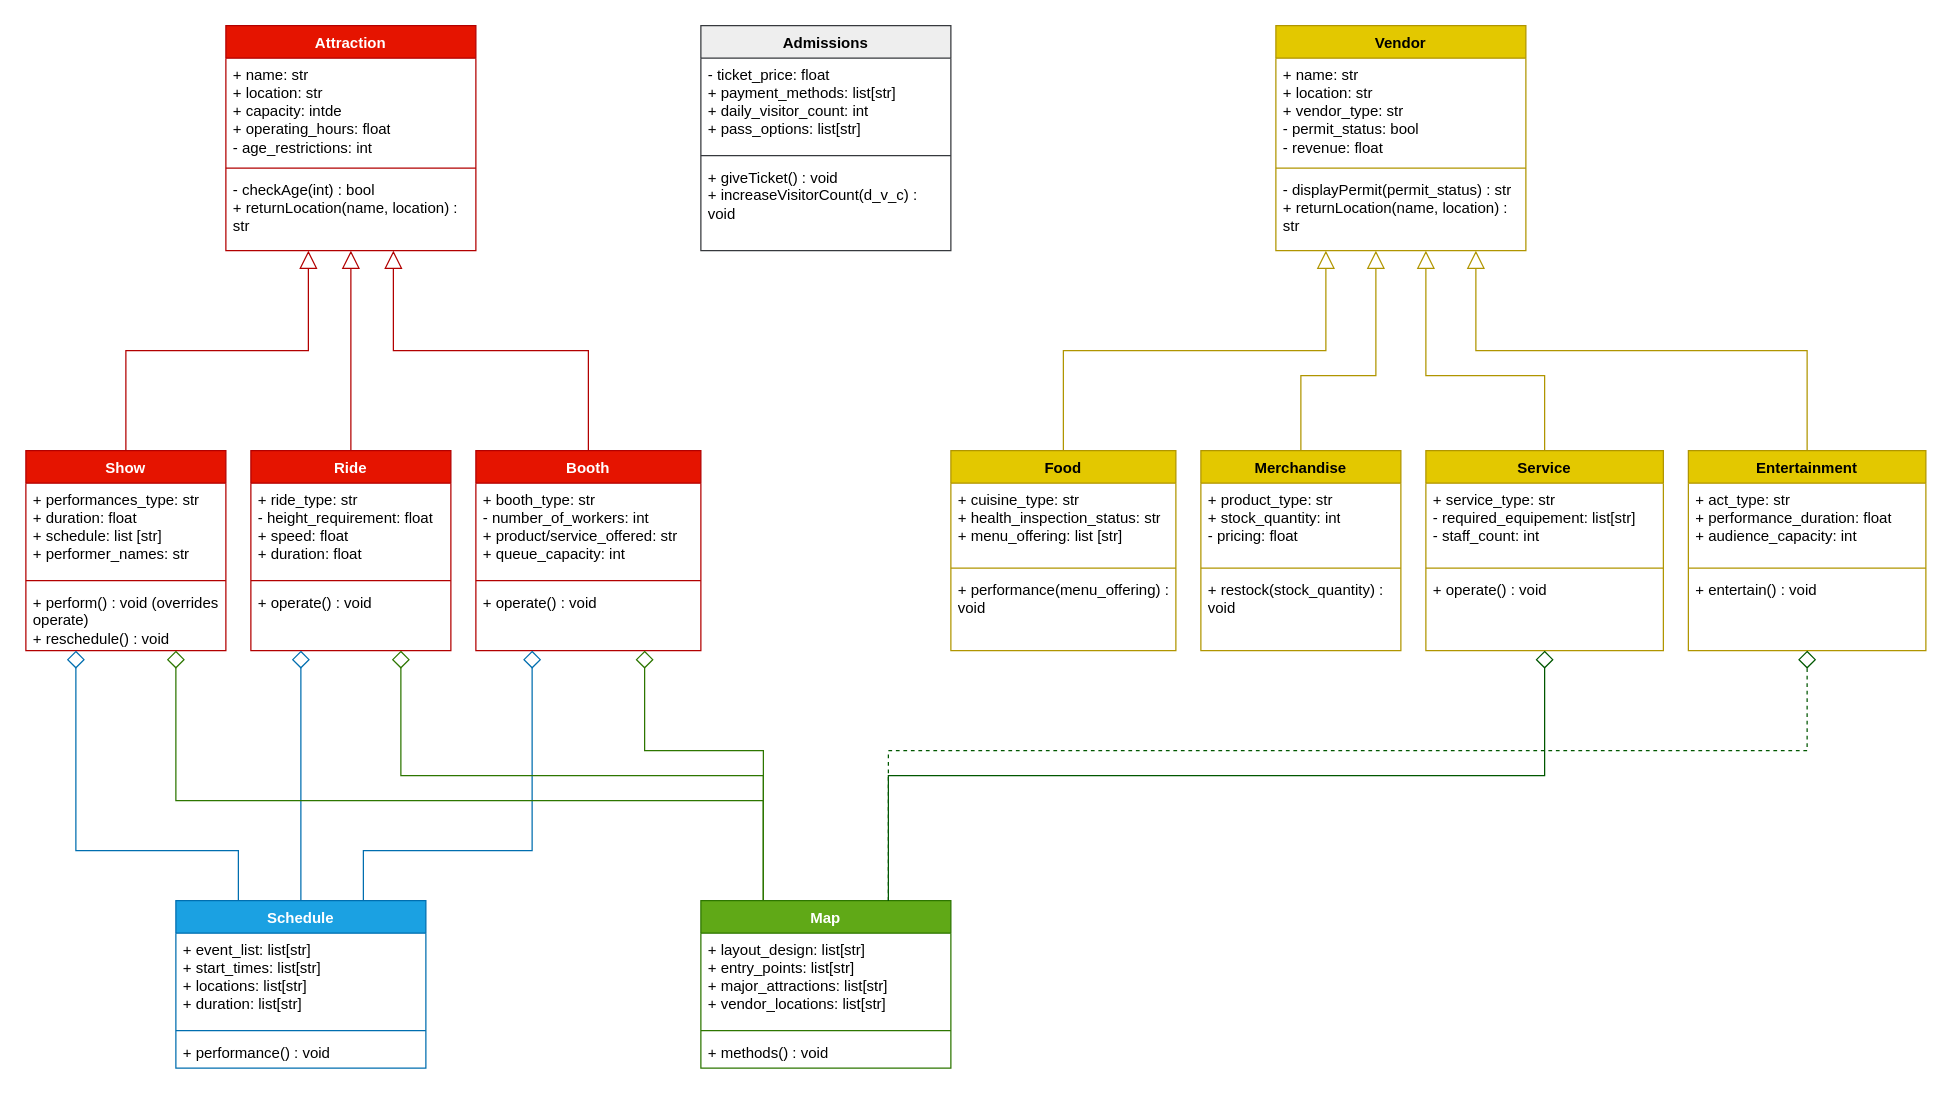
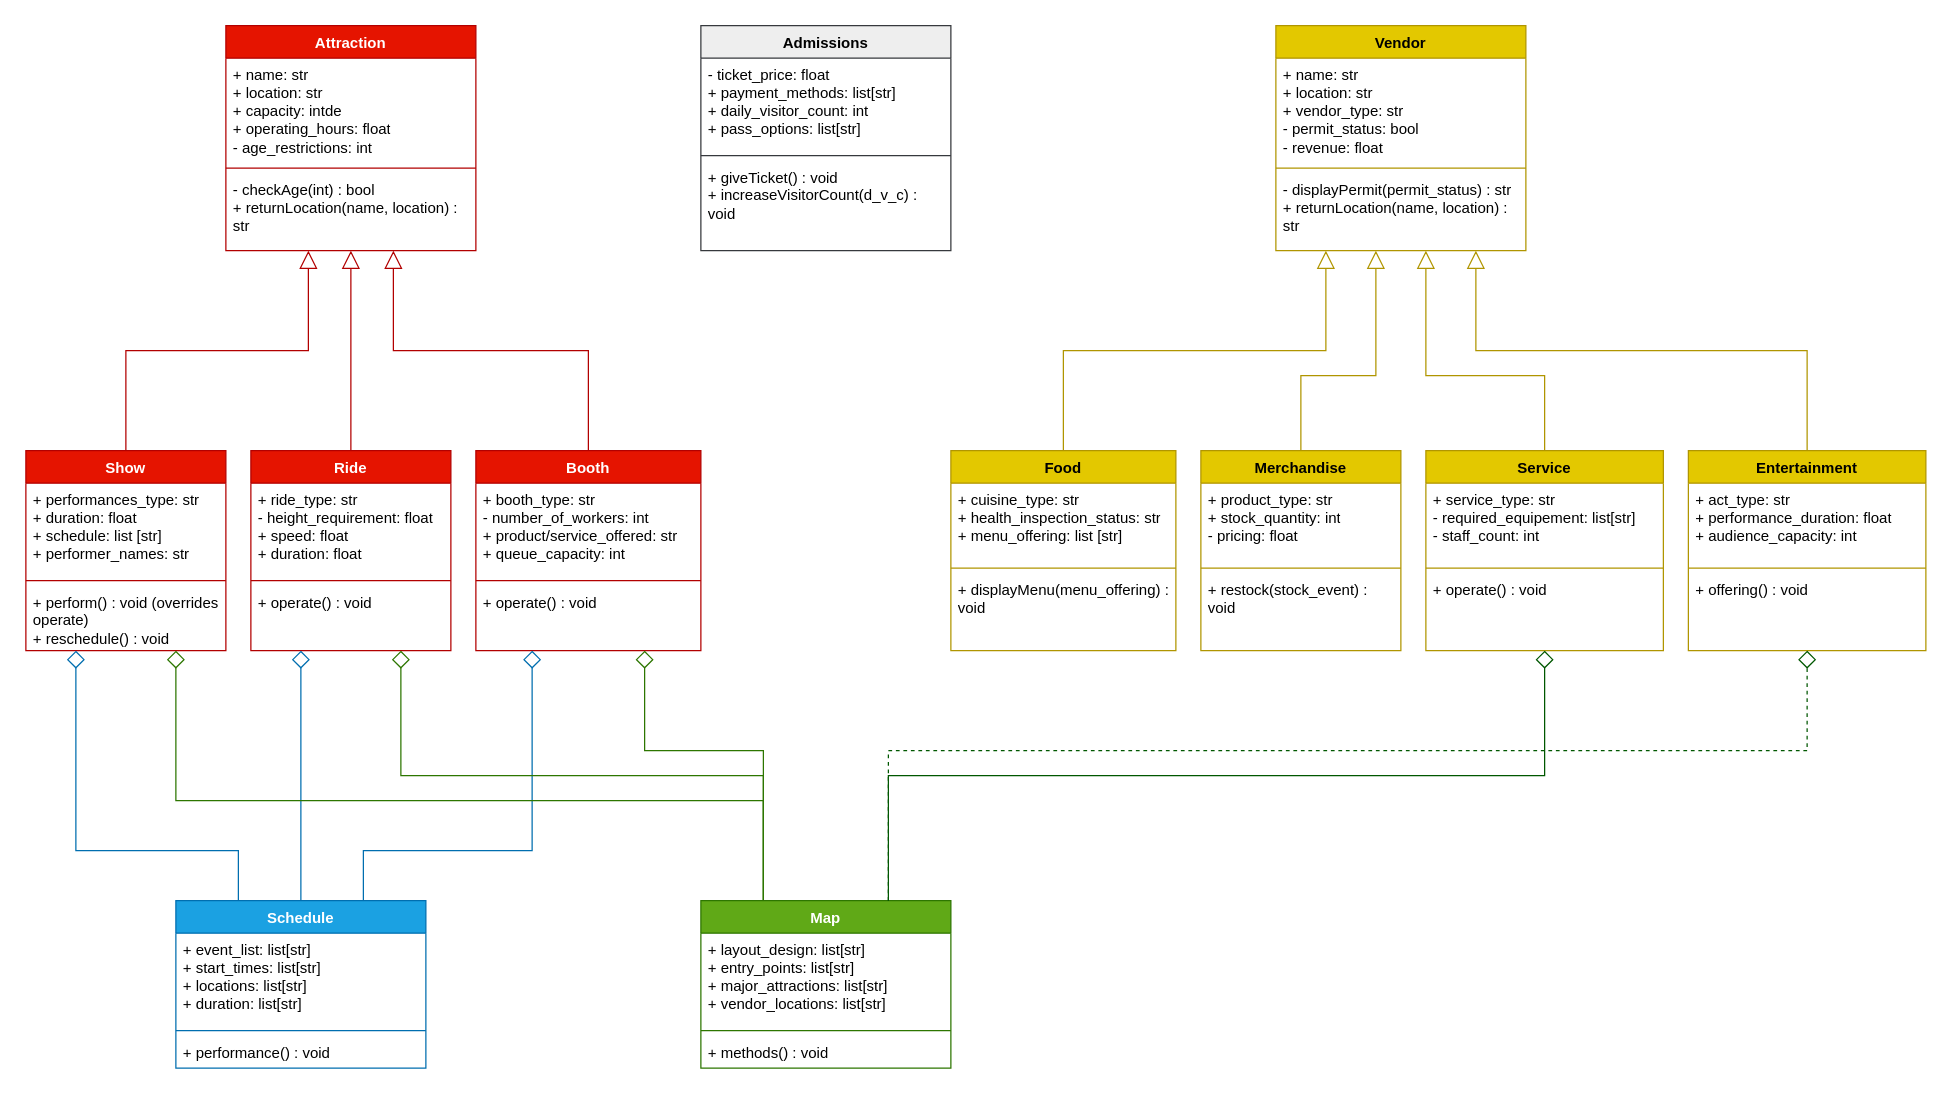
(1768, 591) -> (1764, 591)
(1064, 600) -> (1064, 600)
(1302, 600) -> (1302, 600)
